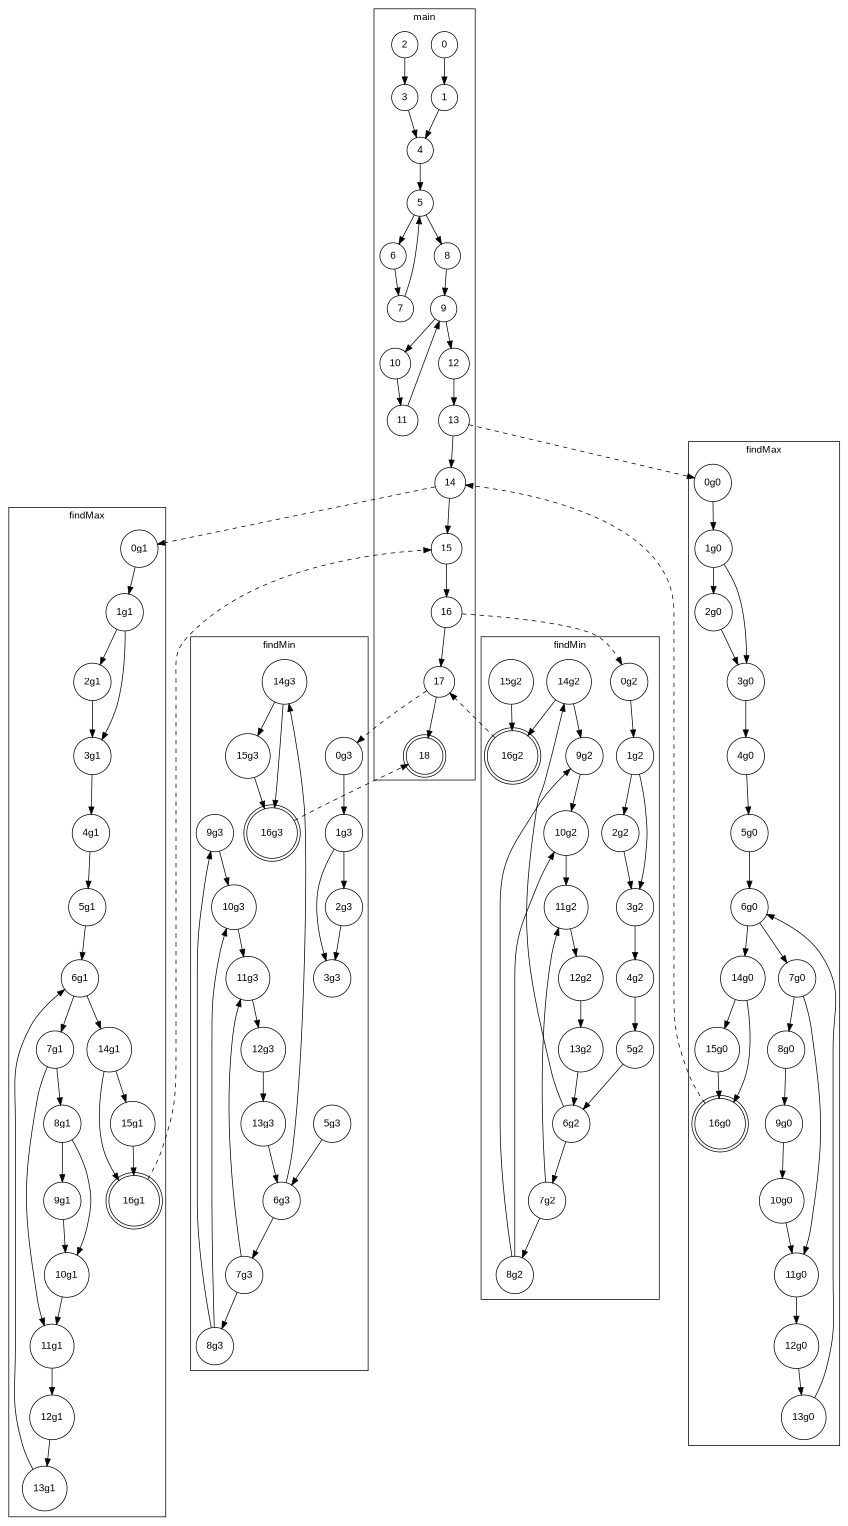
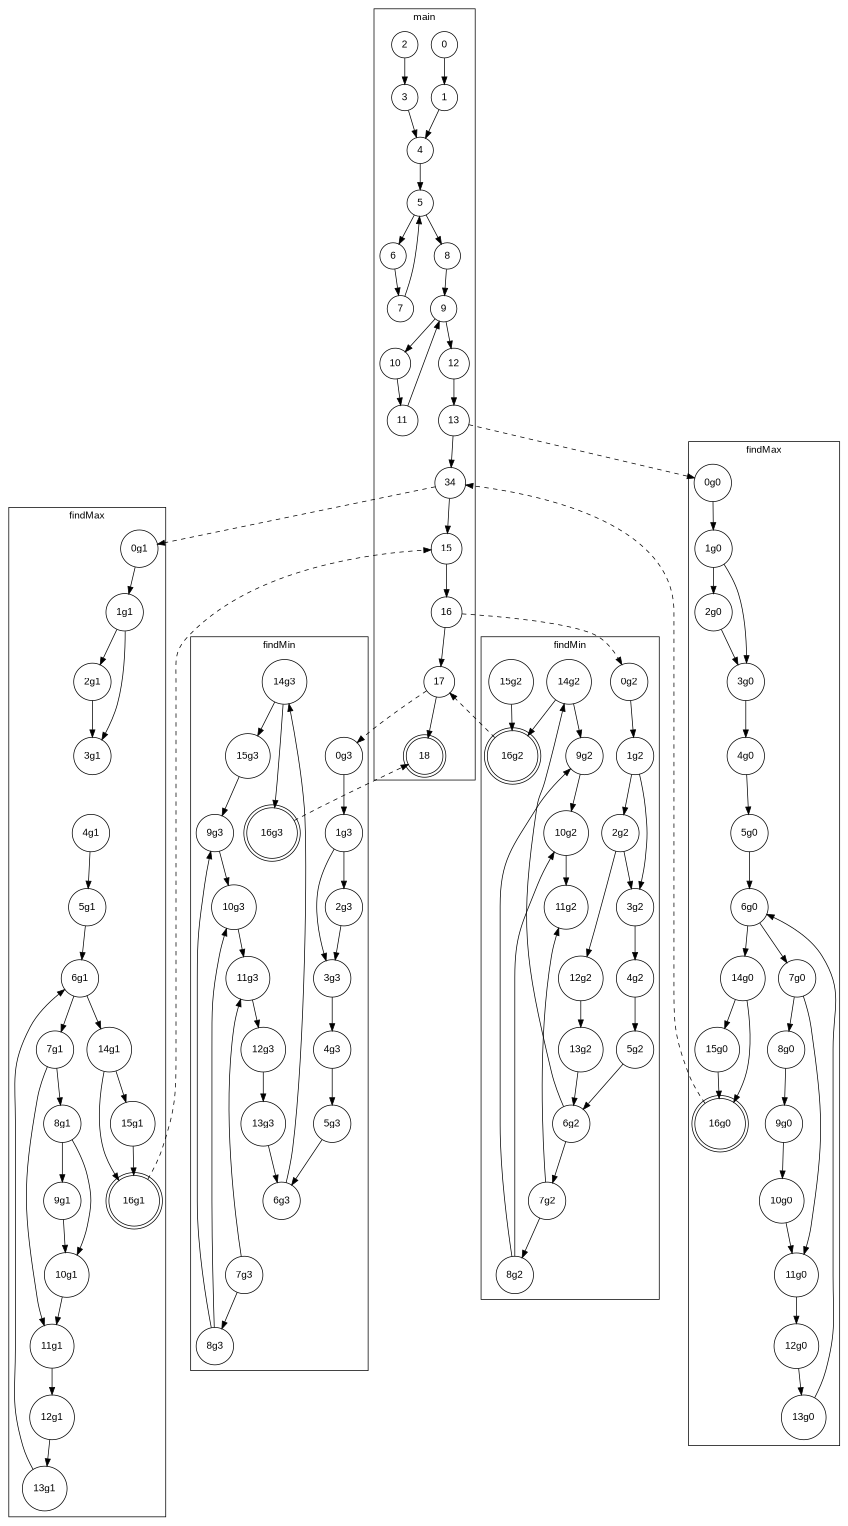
(450, 483) -> (450, 483)
(258, 790) -> (232, 793)
(92, 791) -> none
(573, 939) -> (603, 900)
none -> (332, 1050)
(265, 1235) -> none
